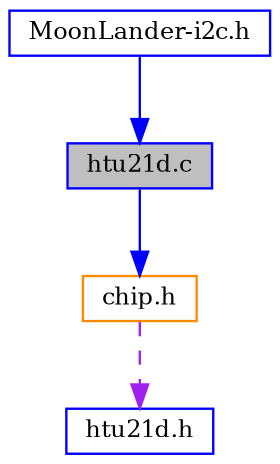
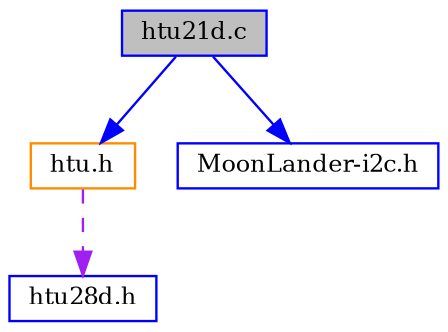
(140, 88) -> (243, 91)
(140, 299) -> (83, 166)
(140, 431) -> (83, 299)
